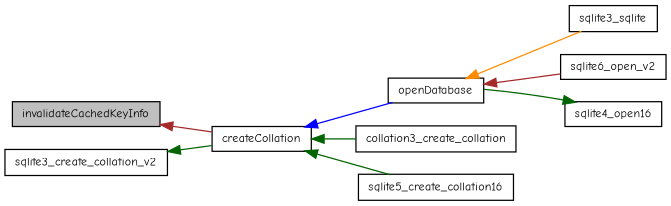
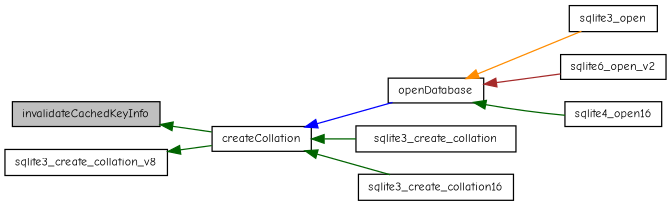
(613, 19) -> (613, 19)
(524, 94) -> (525, 111)
(192, 129) -> (192, 129)
(436, 139) -> (436, 139)
(86, 162) -> (86, 162)
(436, 187) -> (436, 187)
